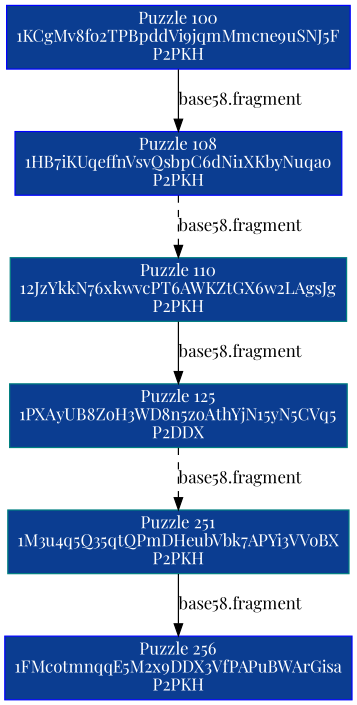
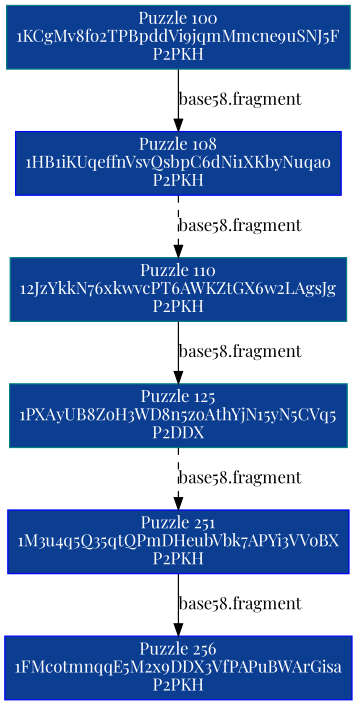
(178, 37) -> (178, 37)
(178, 163) -> (178, 163)
(178, 542) -> (178, 542)
